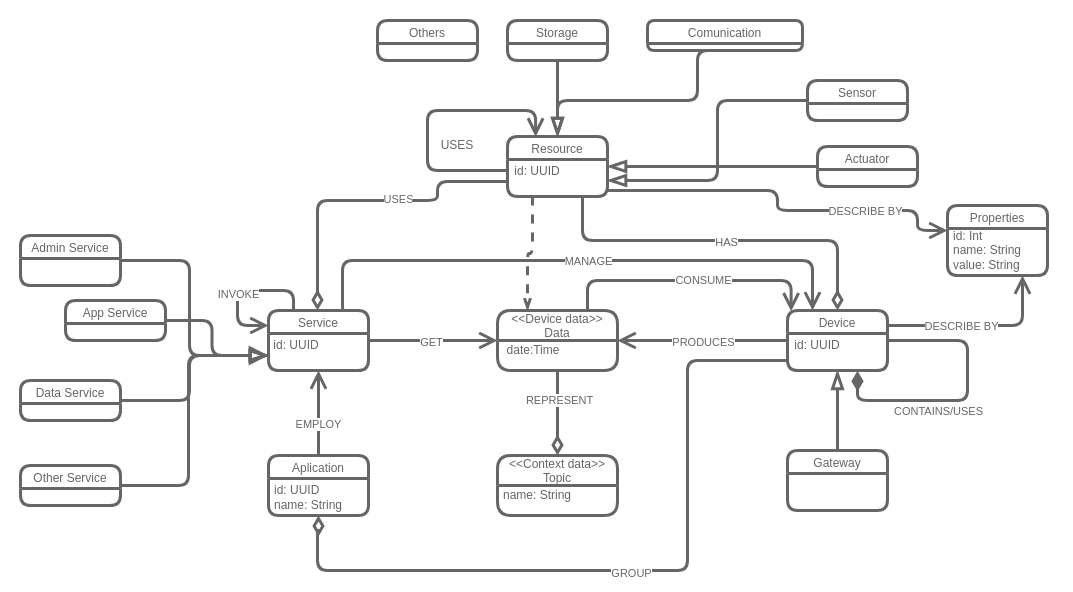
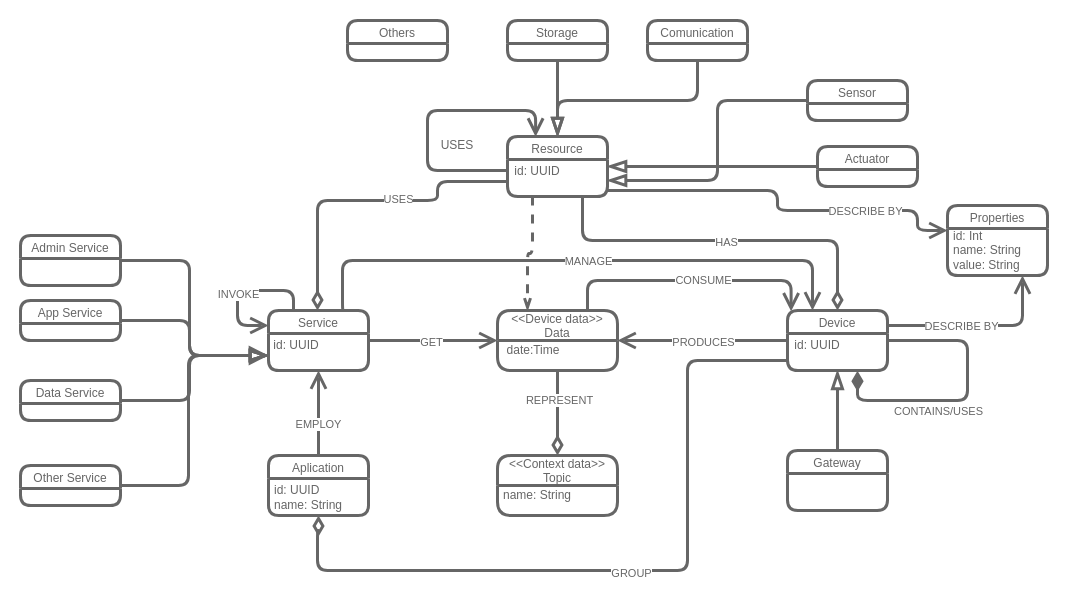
(725, 36) -> (698, 41)
(428, 41) -> (398, 41)
(116, 321) -> (71, 321)
